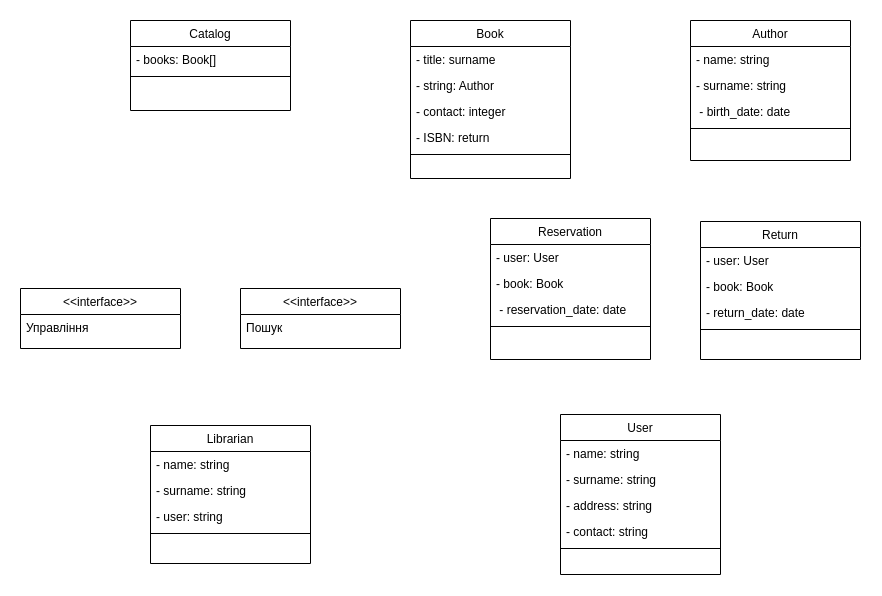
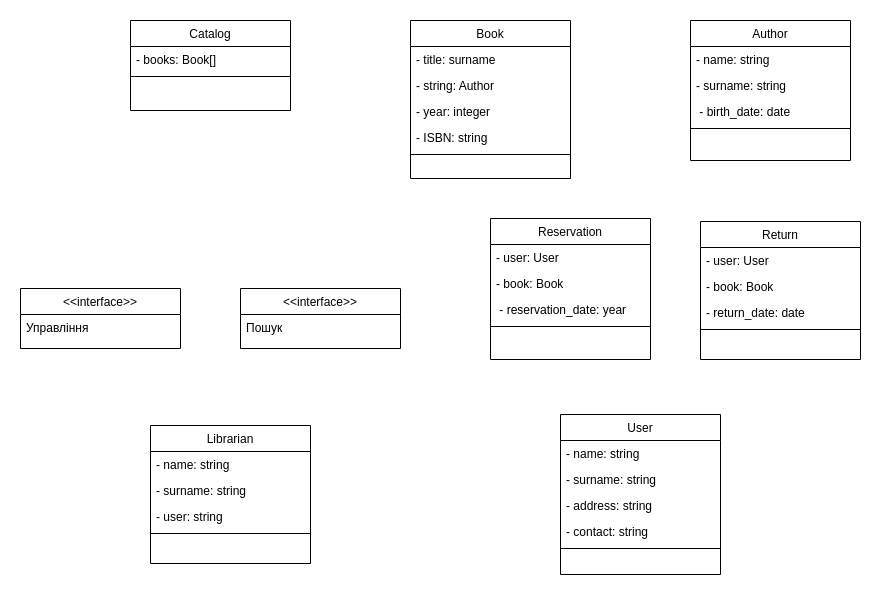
(473, 112) -> (463, 112)
(460, 138) -> (458, 138)
(572, 310) -> (572, 310)
